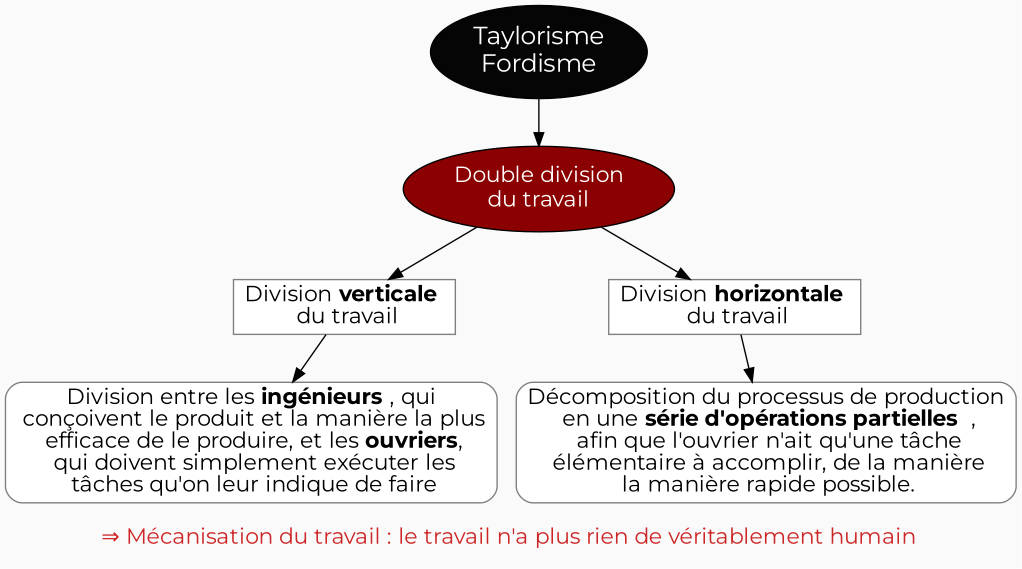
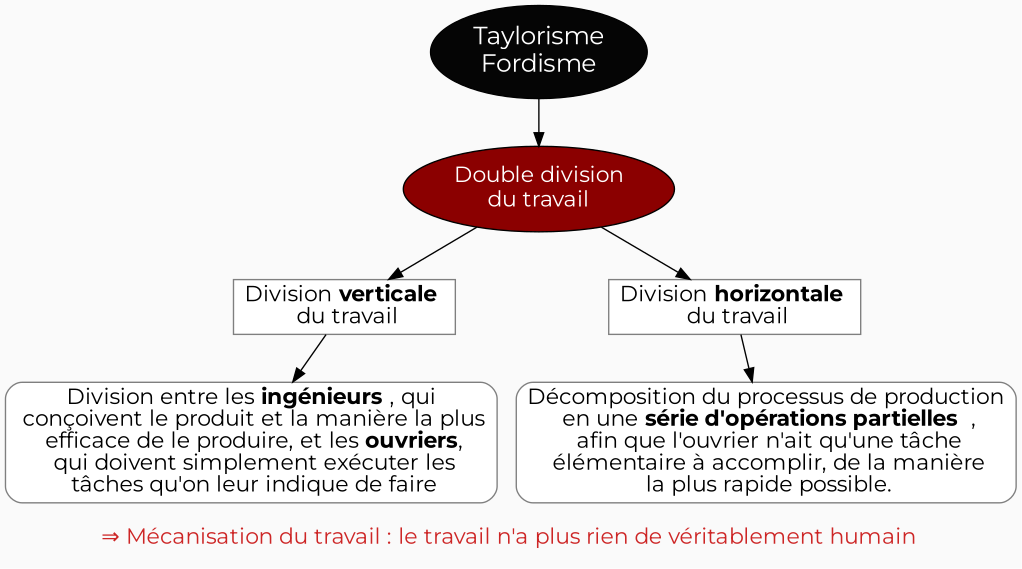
(766, 485) -> (766, 485)
